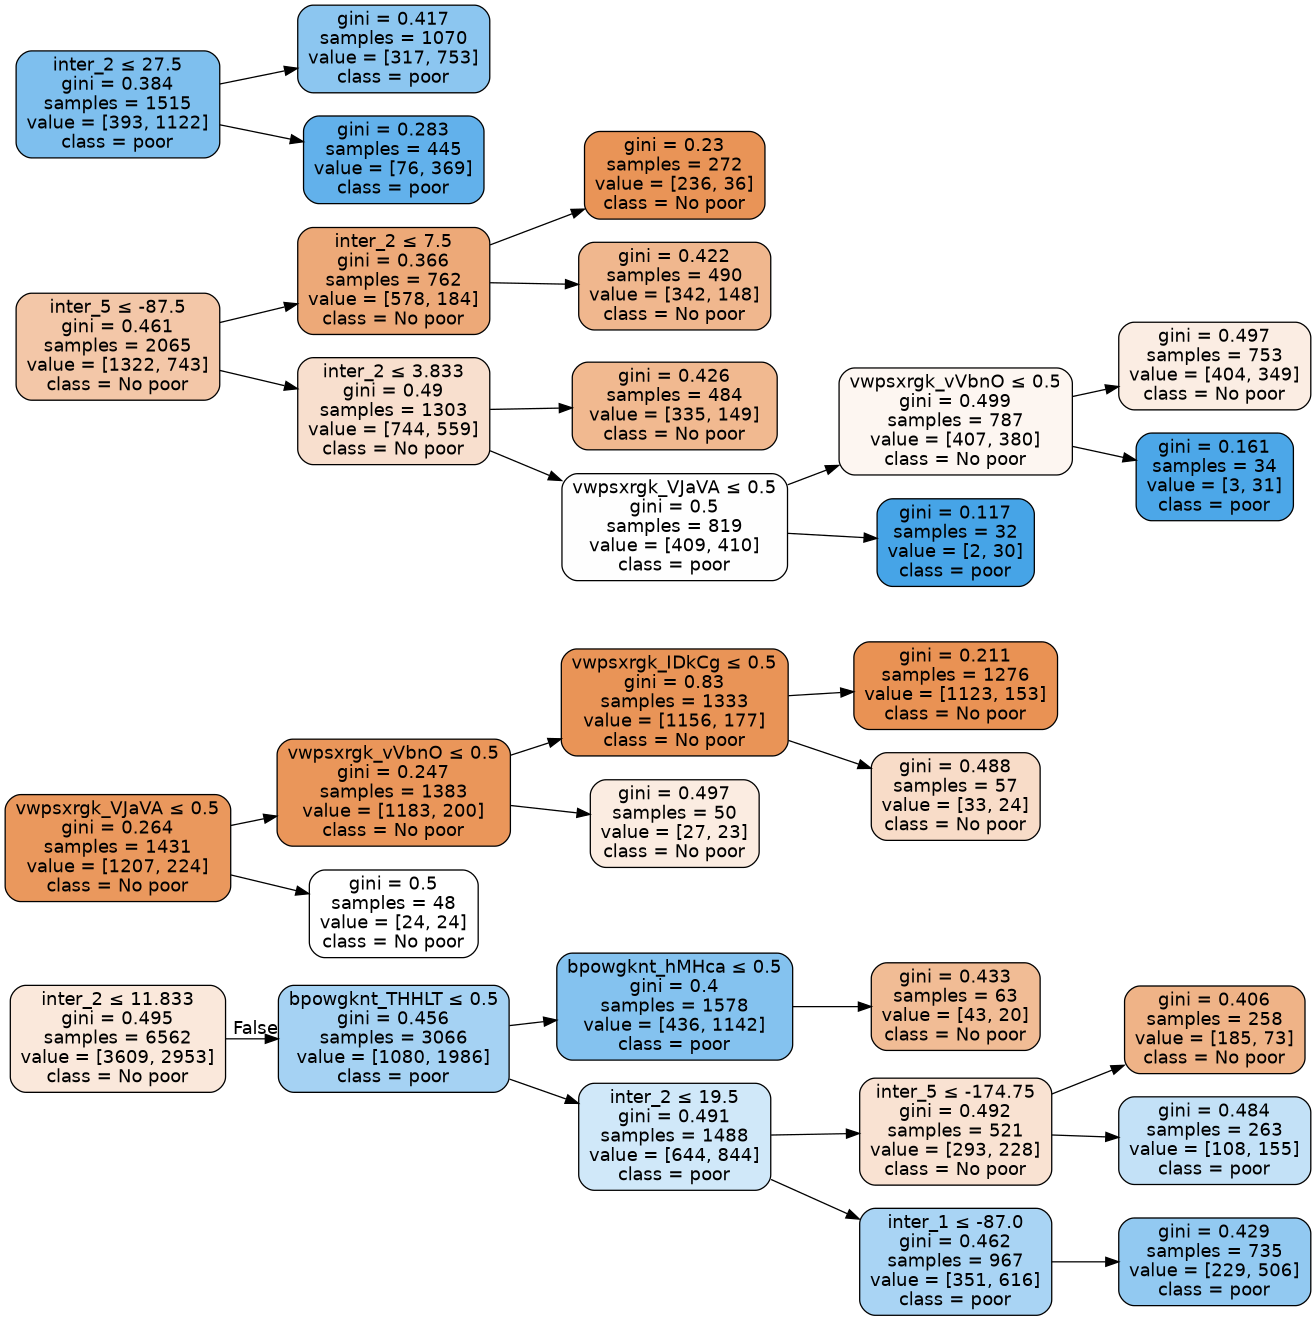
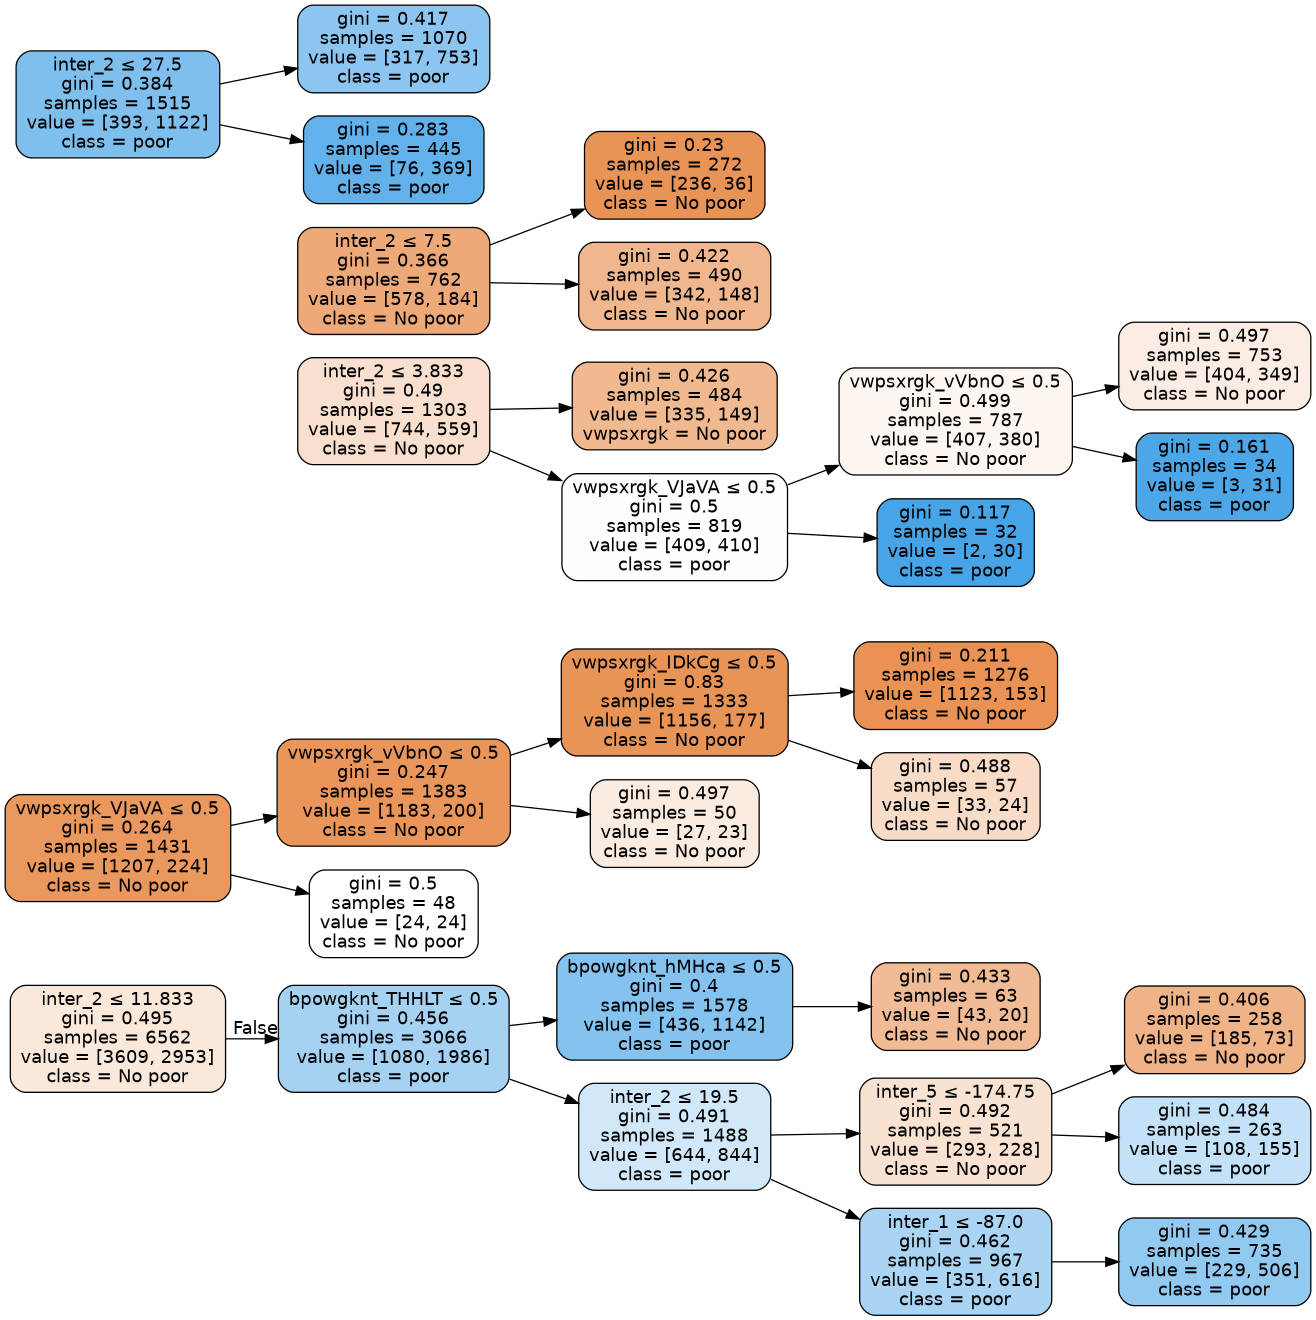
(118, 347) -> none
(675, 434) -> (675, 434)
